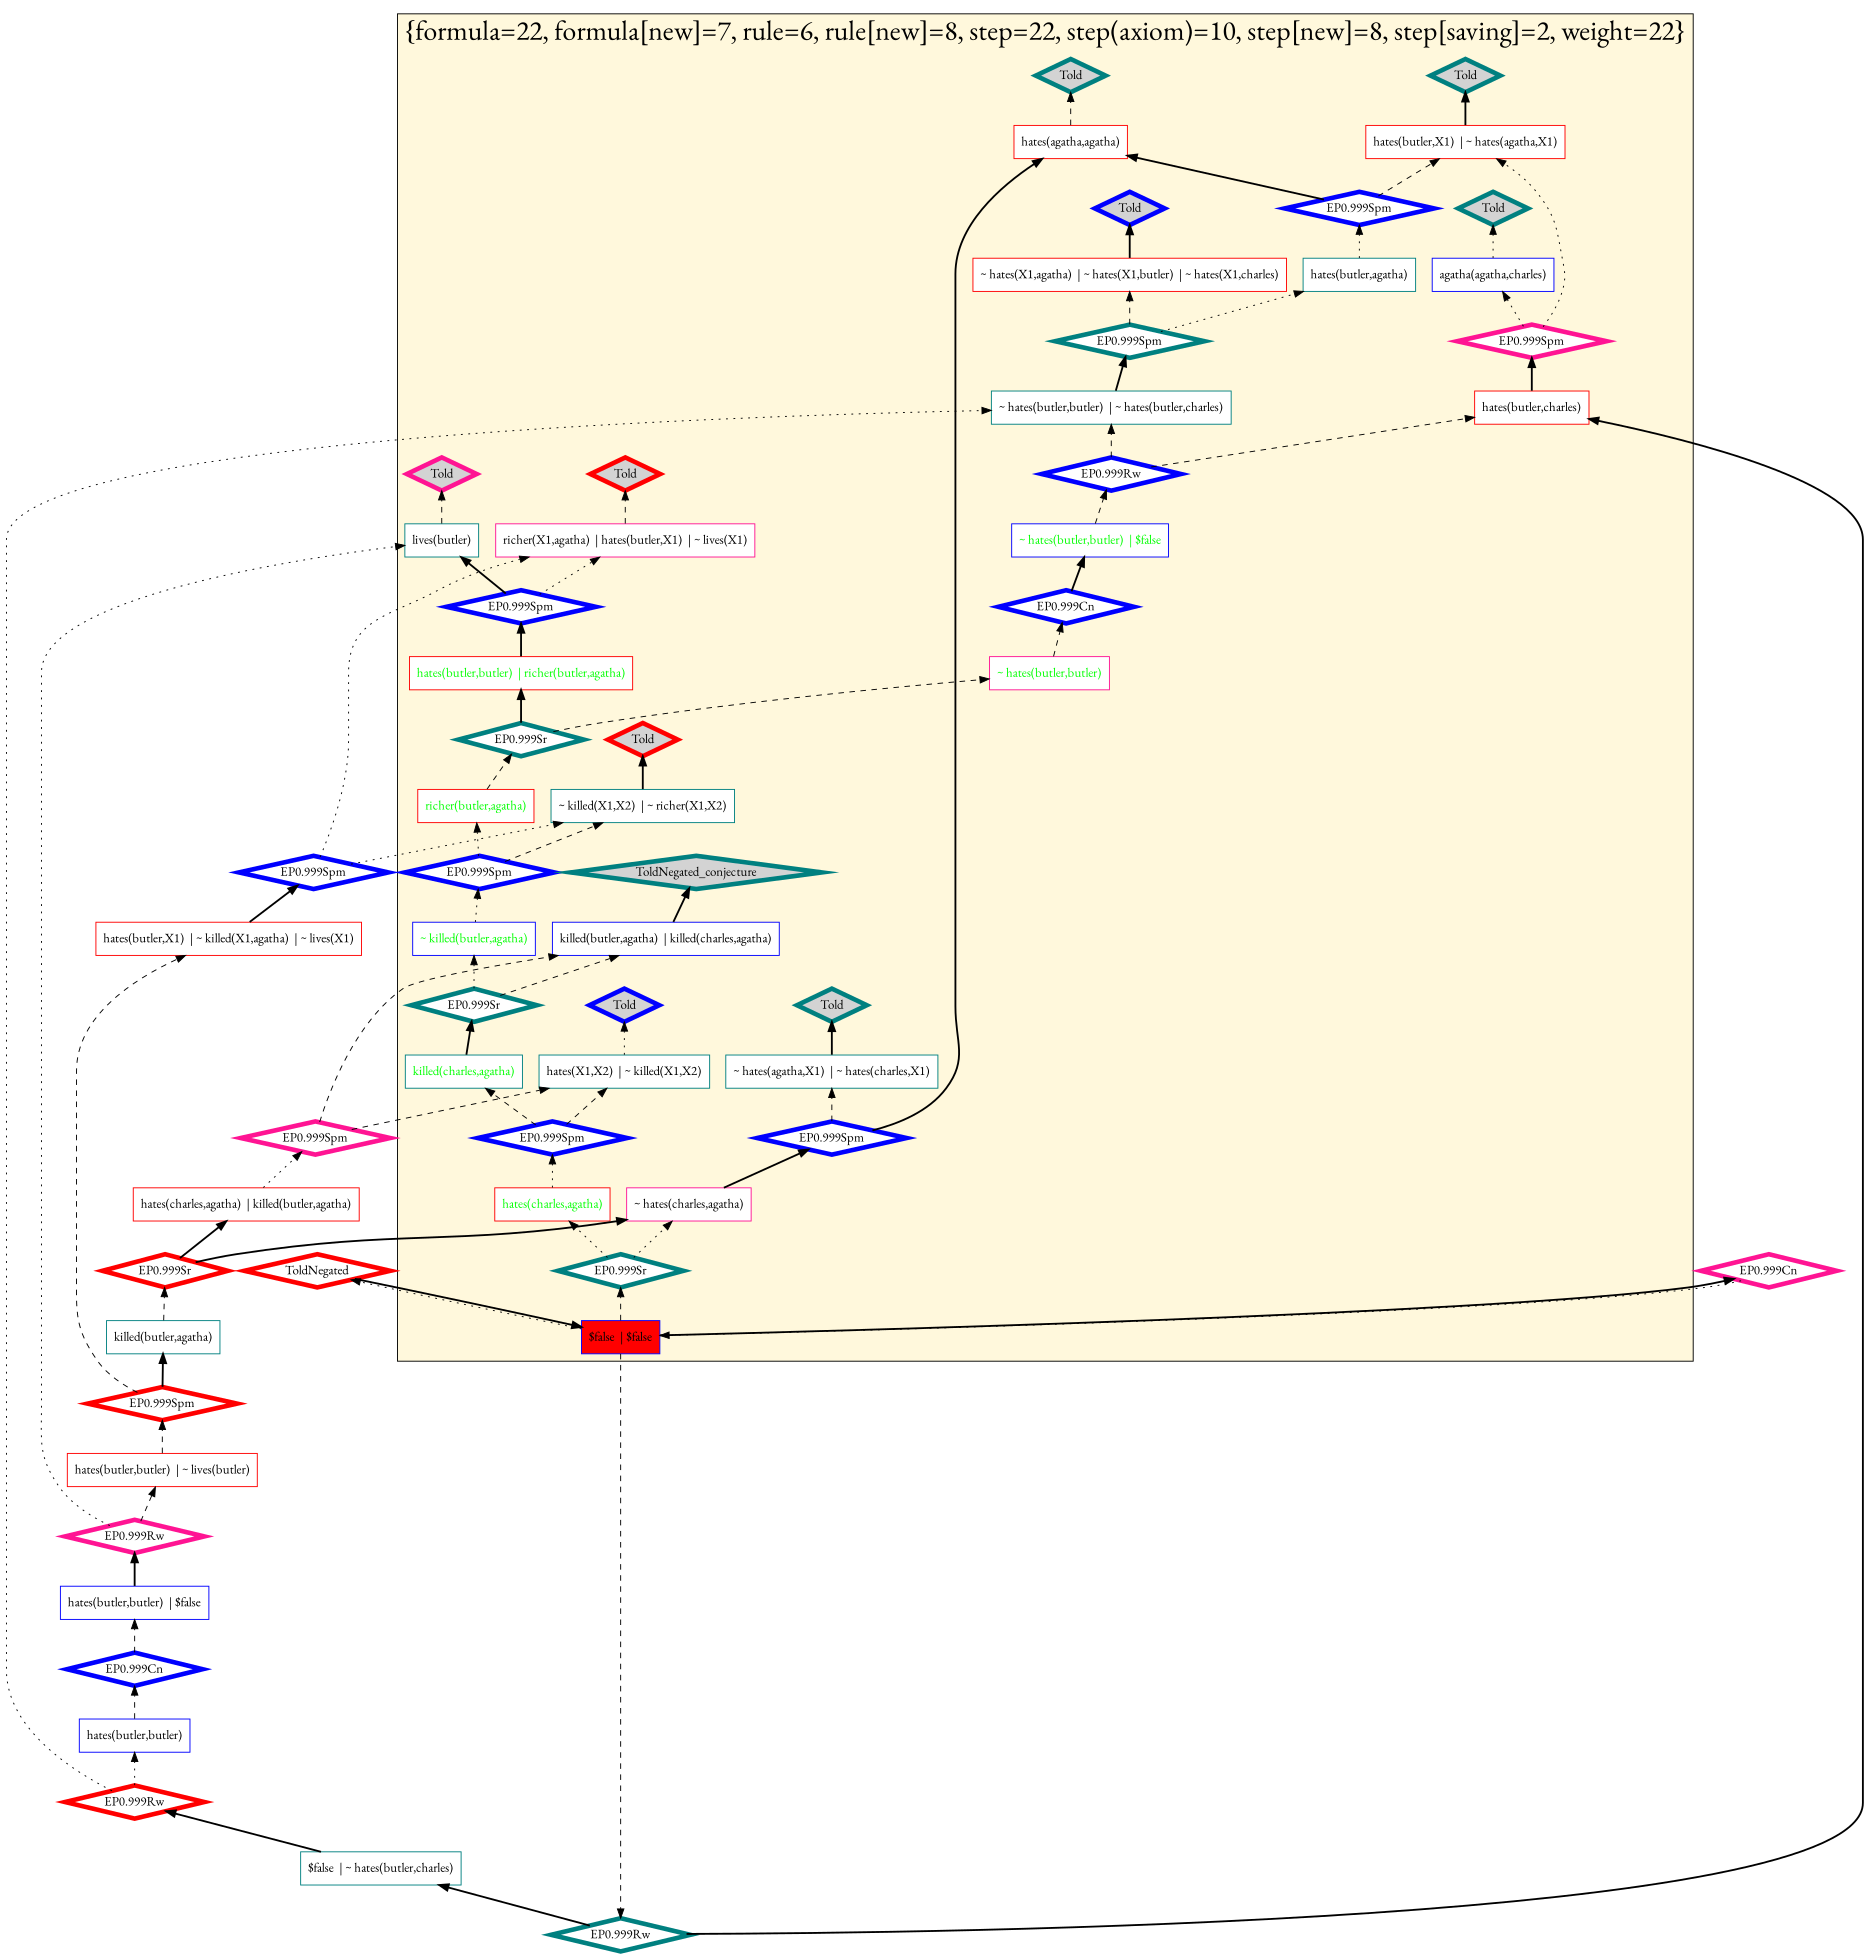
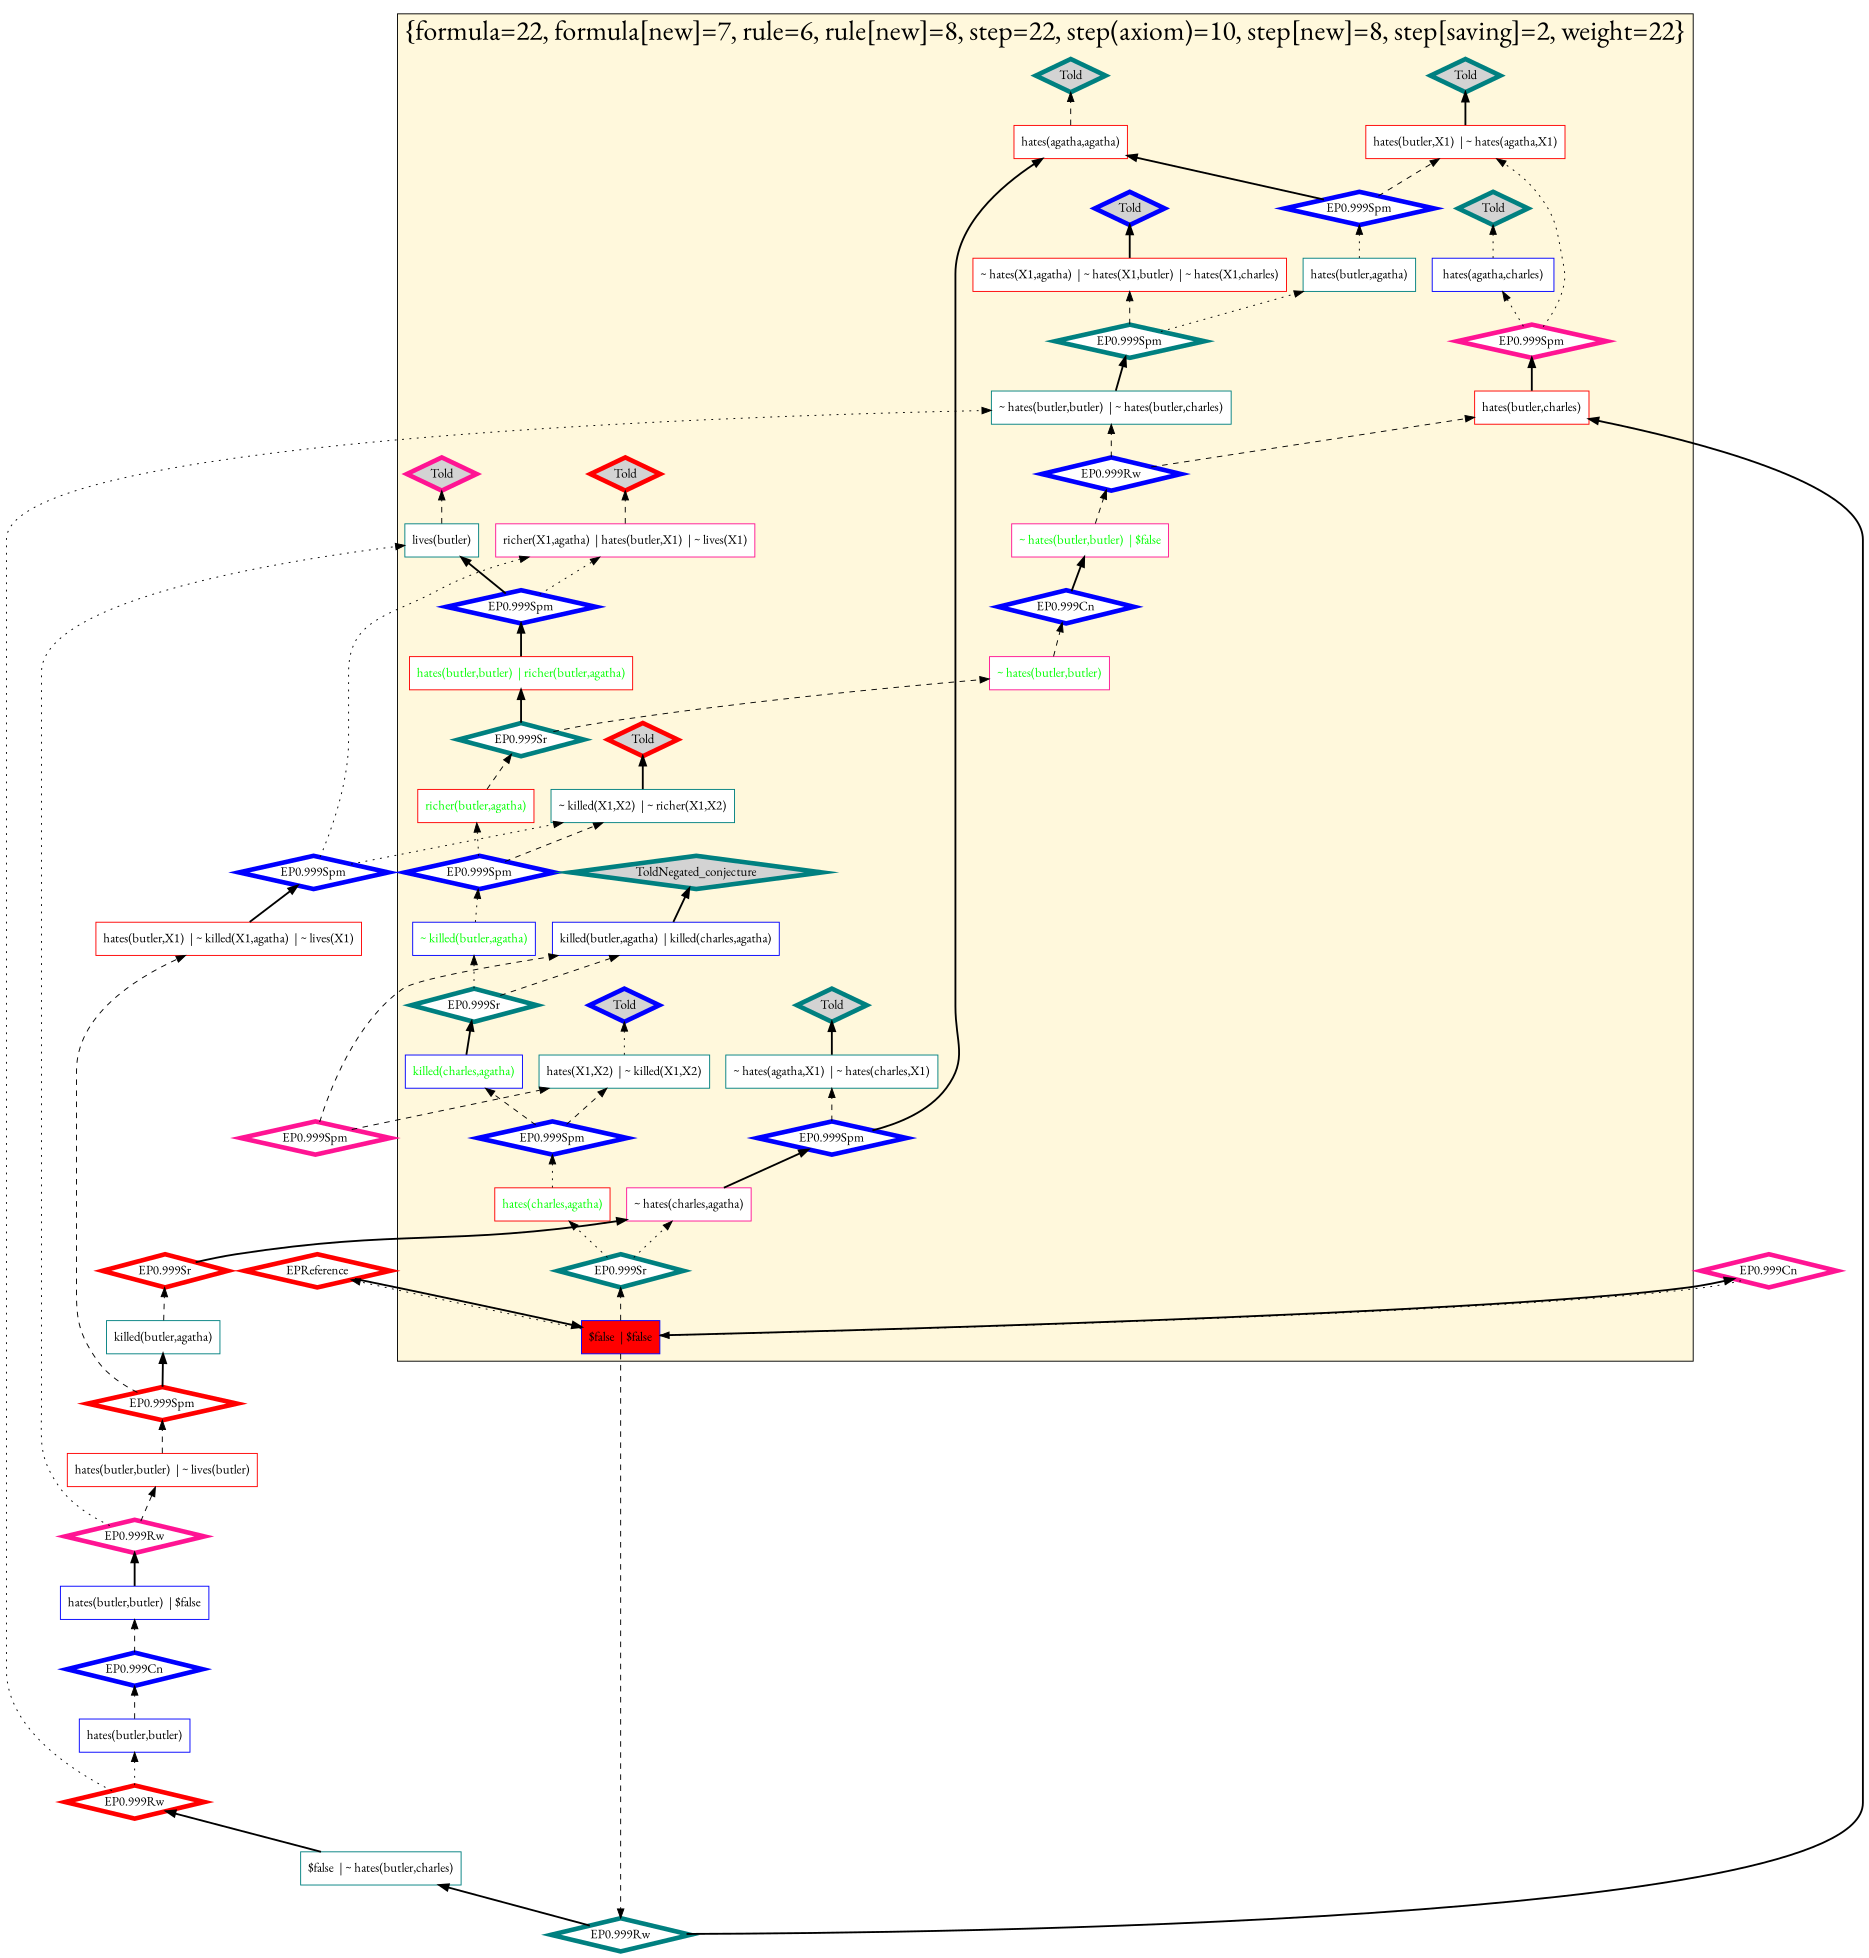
(1493, 275) -> (1493, 275)
(1090, 540) -> (1090, 540)
(464, 1072) -> (464, 1072)
(246, 1204) -> none
(317, 1271) -> (317, 1271)
